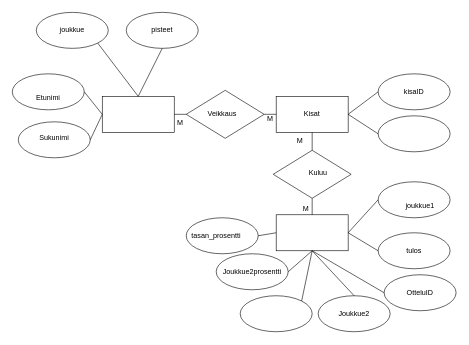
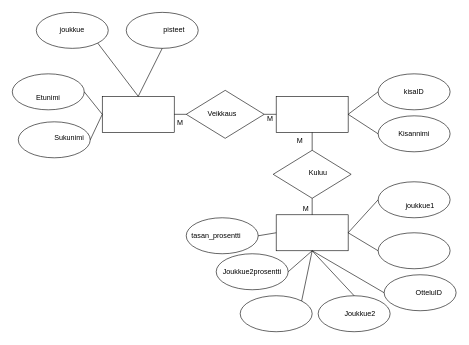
(162, 30) -> (174, 30)
(312, 114) -> none
none -> (414, 134)
(54, 138) -> (69, 138)
(414, 251) -> none
(420, 293) -> (429, 293)
(354, 314) -> (360, 314)
